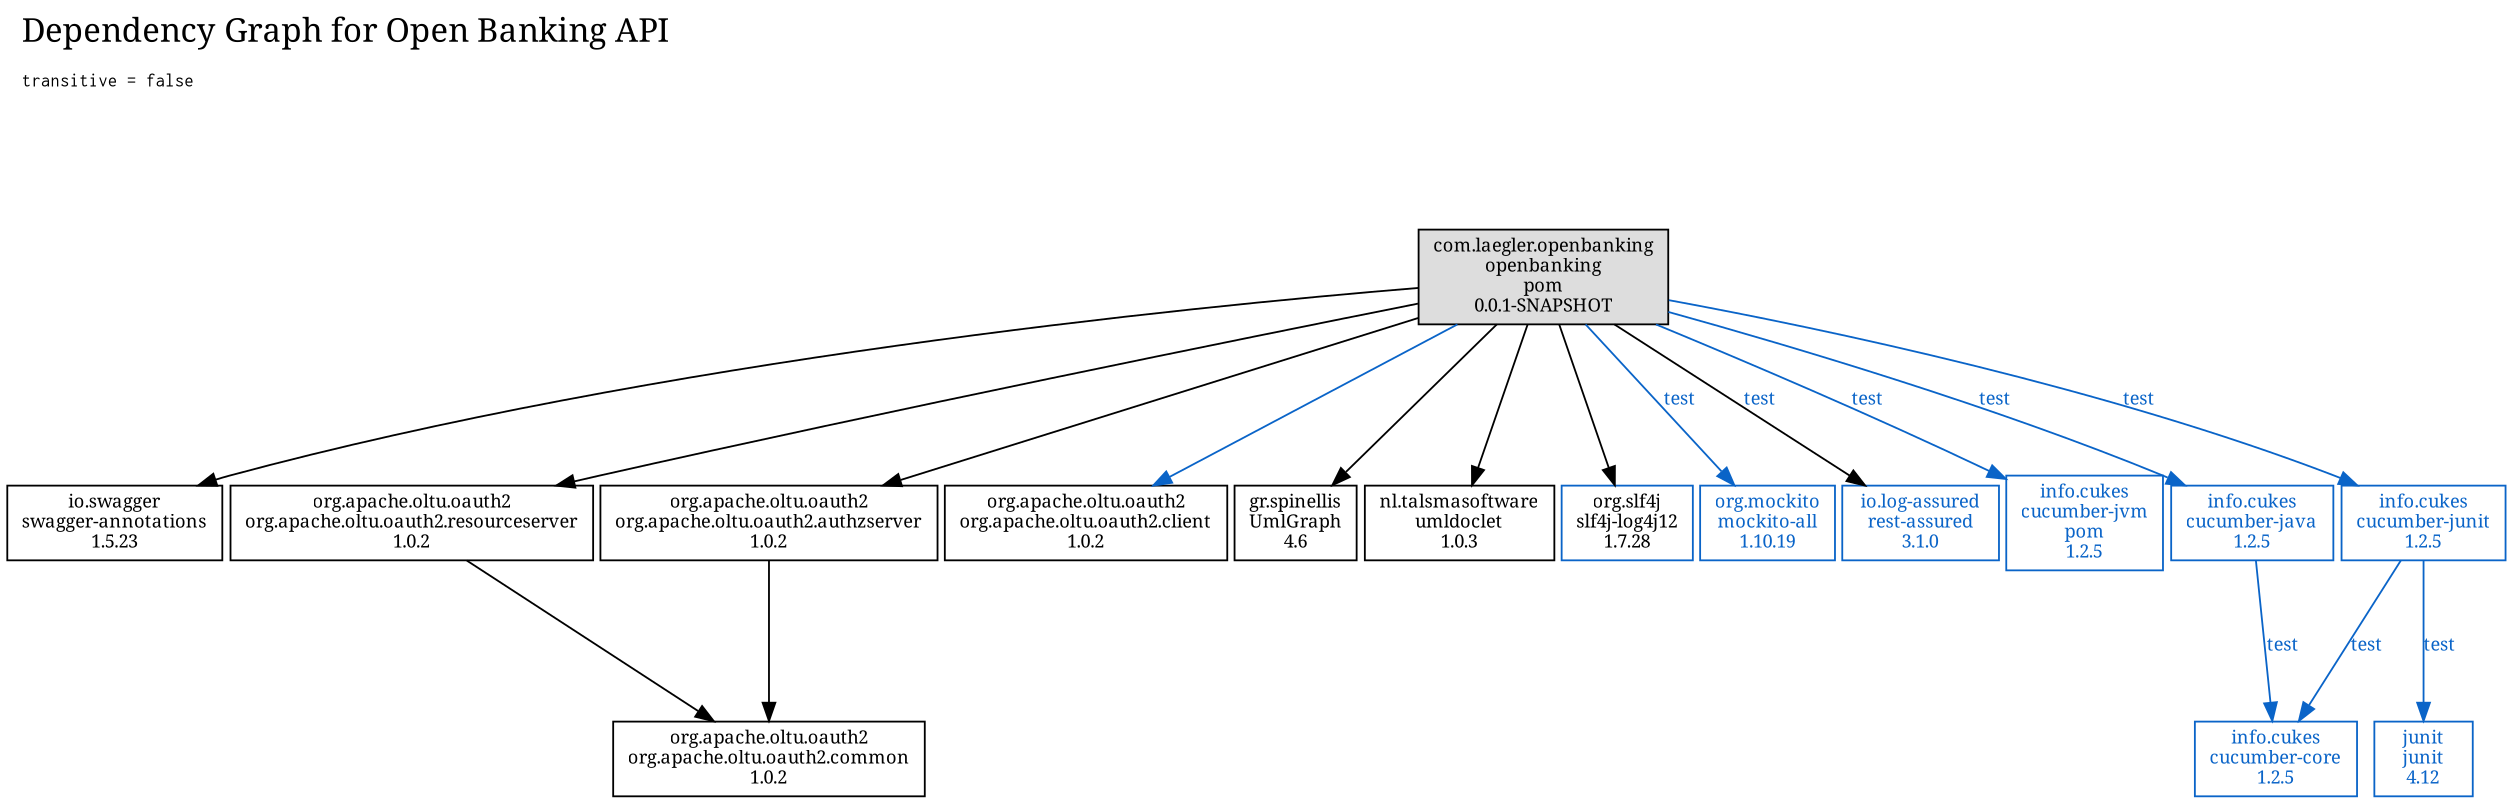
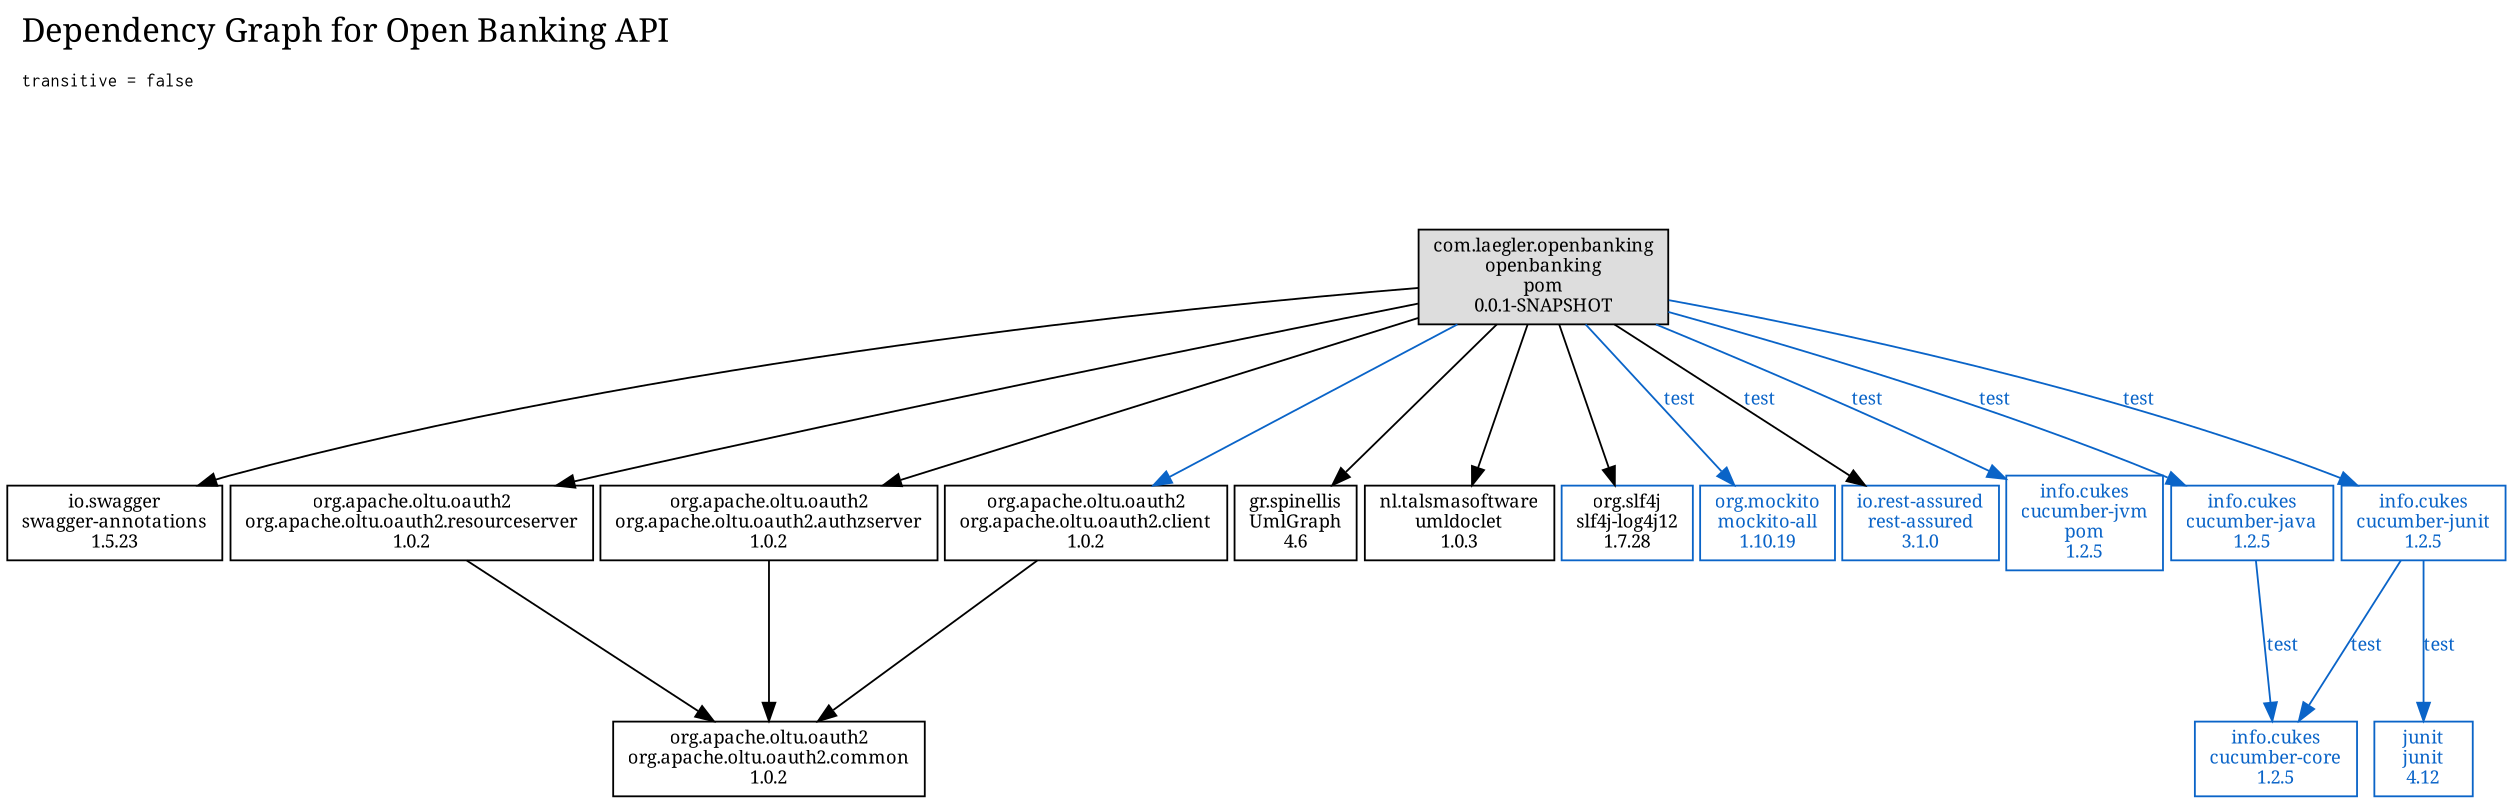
(1921, 523) -> (1921, 523)
none -> (935, 635)
